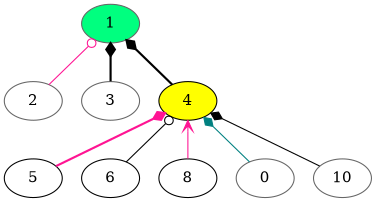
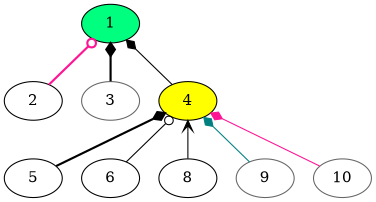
(111, 24) -> (111, 24)
(69, 65) -> (69, 65)
(154, 67) -> (154, 67)
(33, 101) -> (33, 101)
(105, 142) -> (105, 142)
(271, 142) -> (271, 142)
(188, 145) -> (188, 145)
(265, 178) -> (265, 178)
